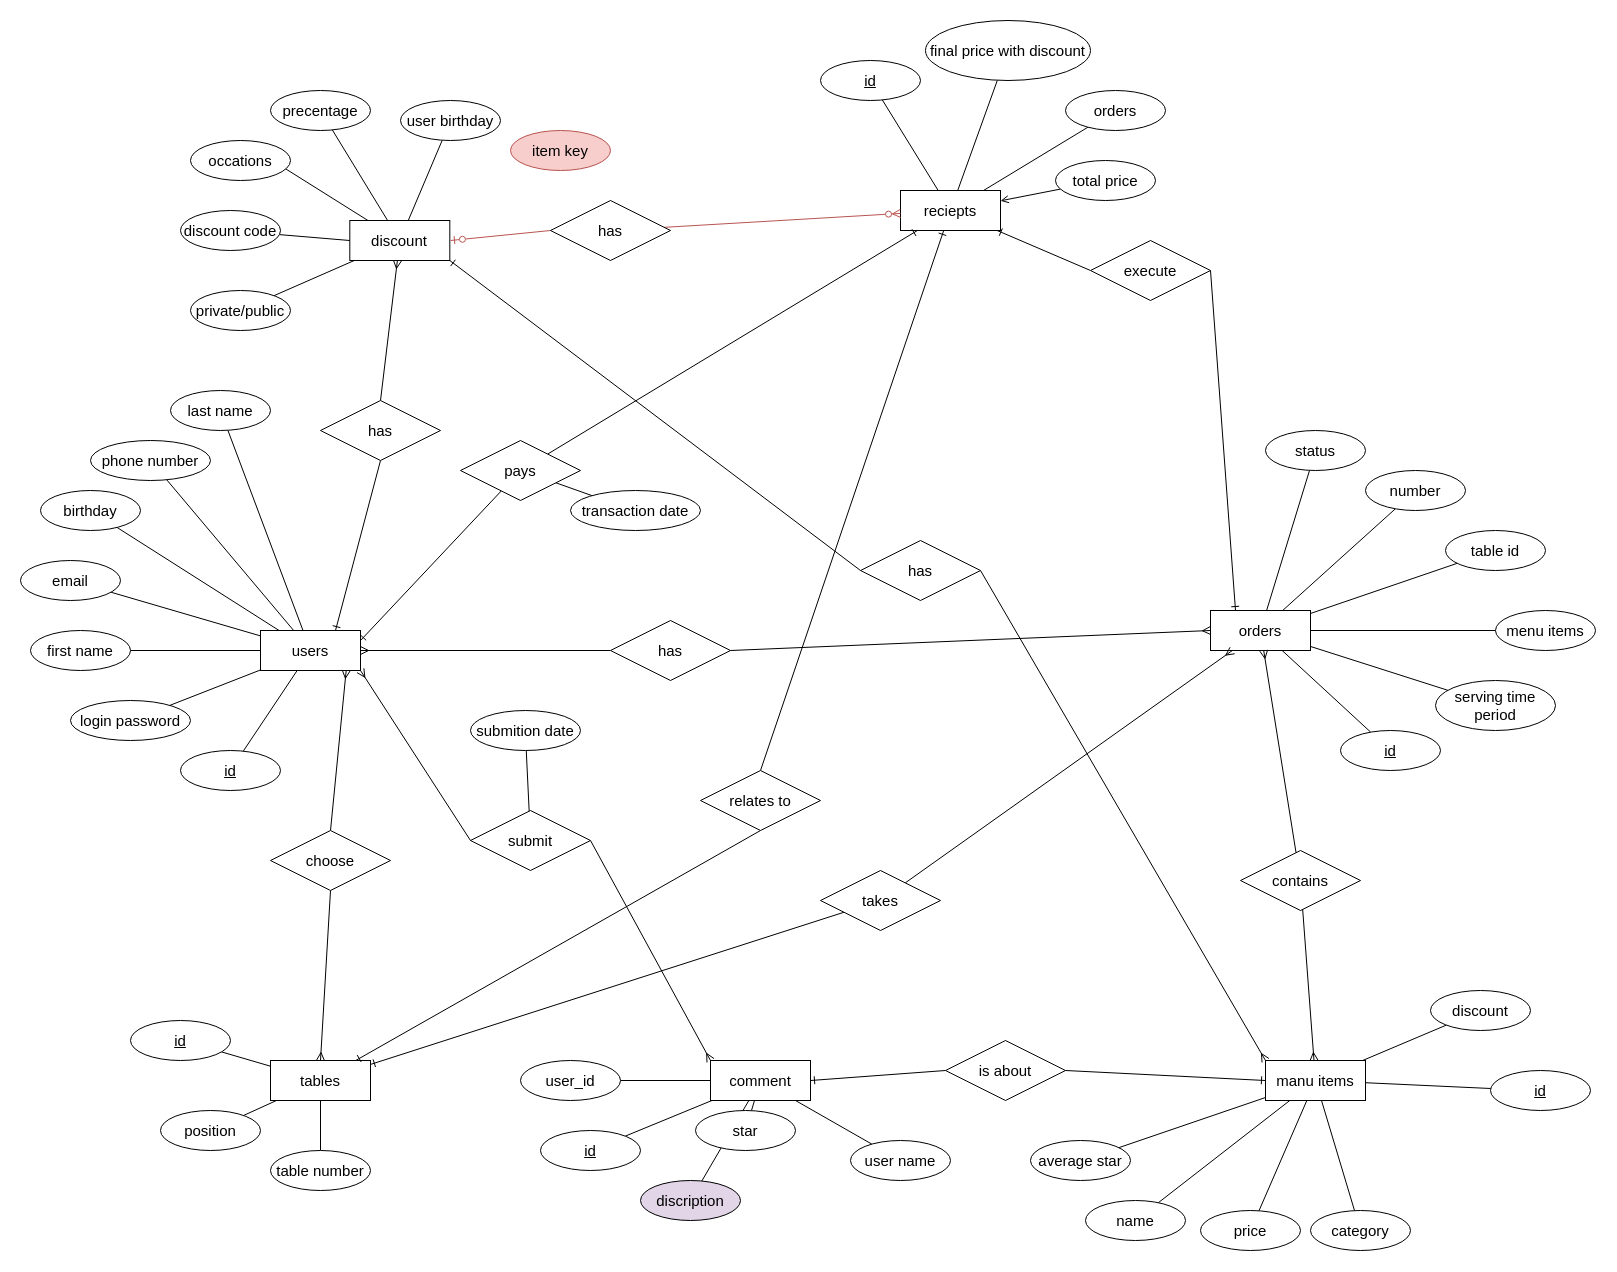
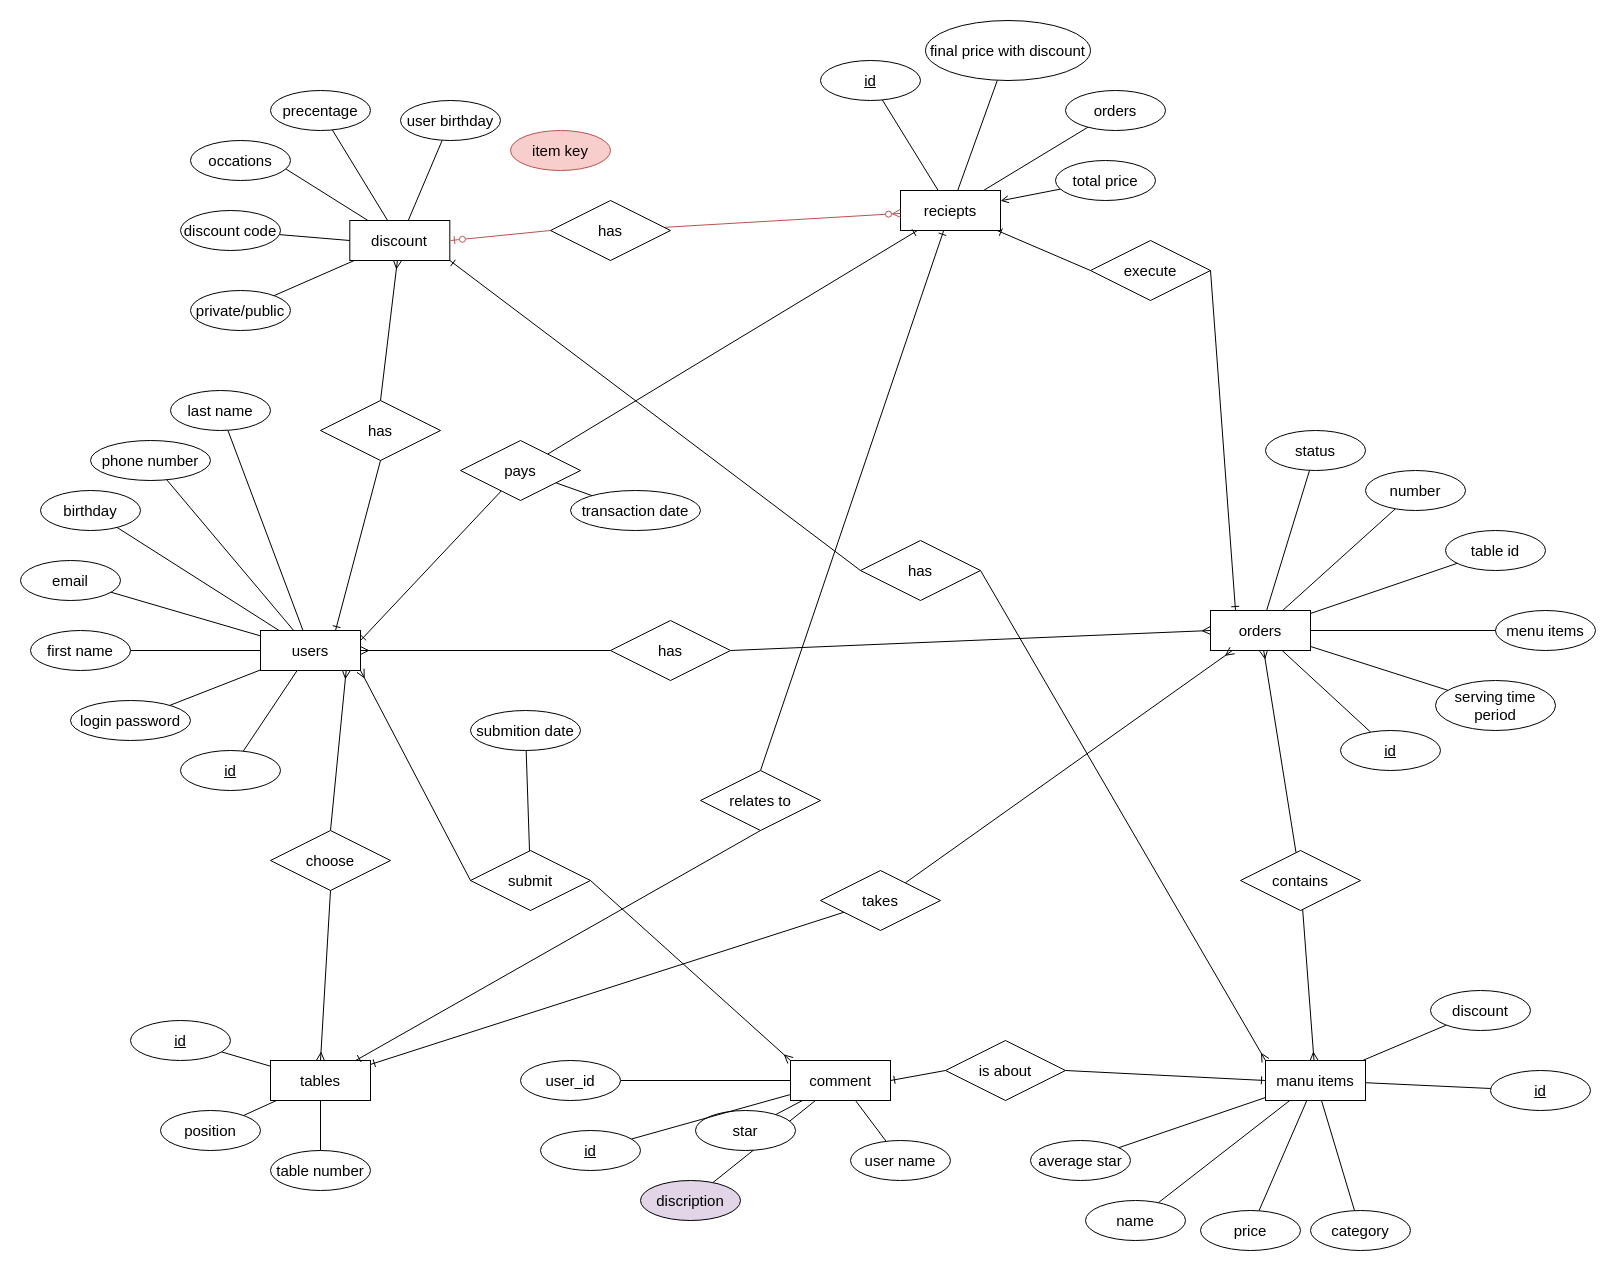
(531, 841) -> (531, 881)
(761, 1081) -> (841, 1081)
